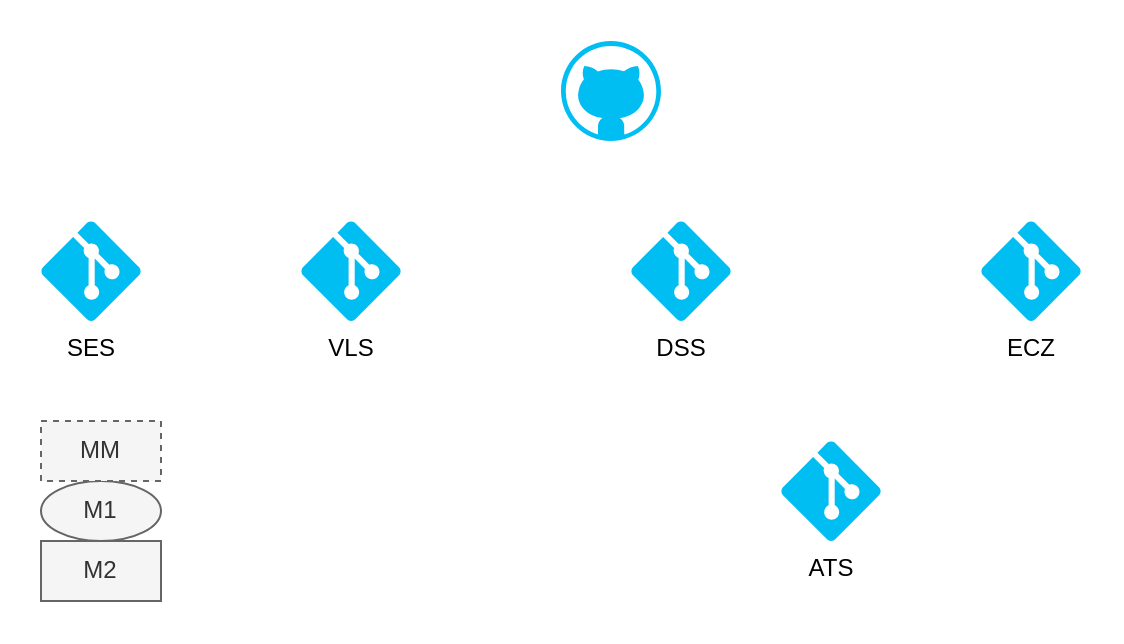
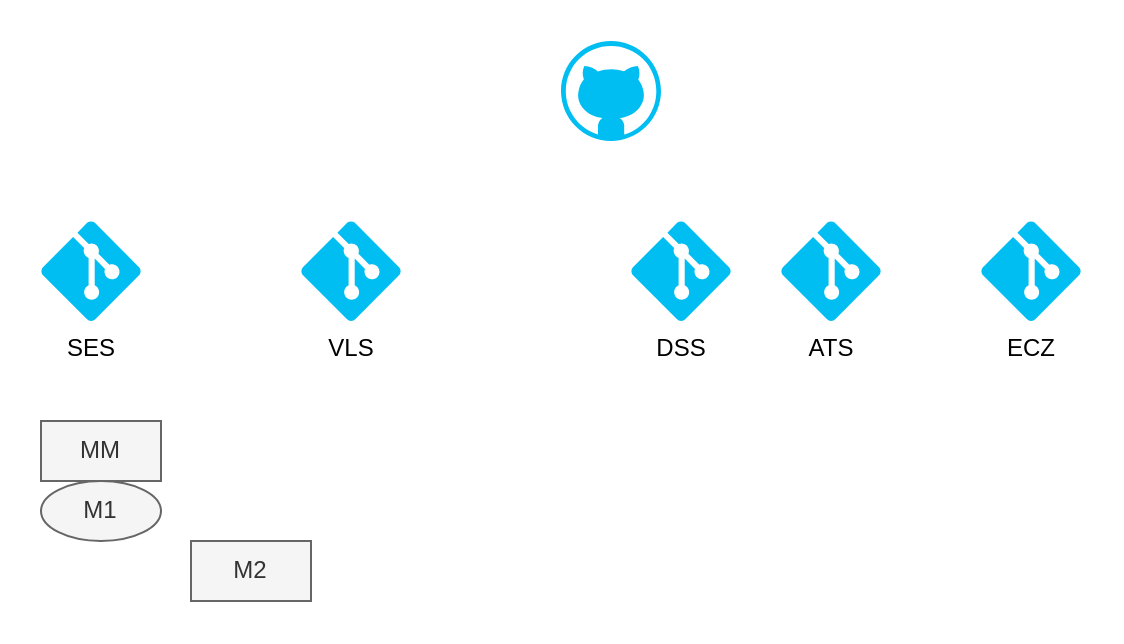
(101, 451) -> (101, 451)
(831, 491) -> (831, 271)
(101, 571) -> (251, 571)
